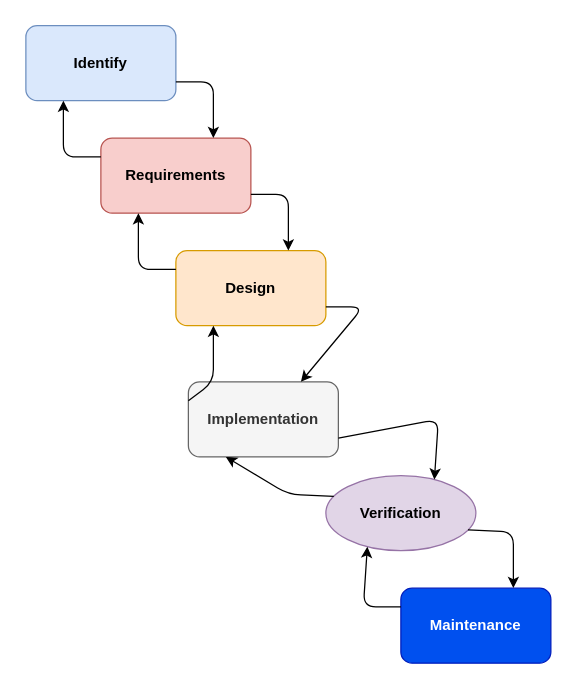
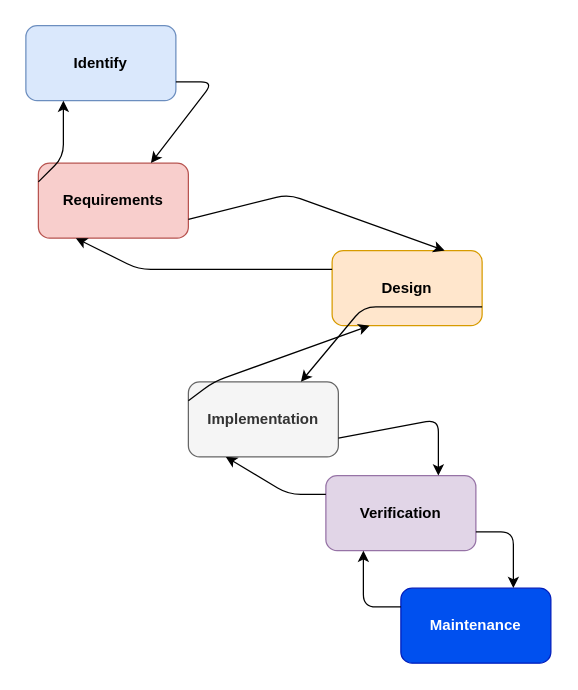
(176, 176) -> (113, 201)
(251, 288) -> (407, 288)
(401, 513) -> (401, 513)
